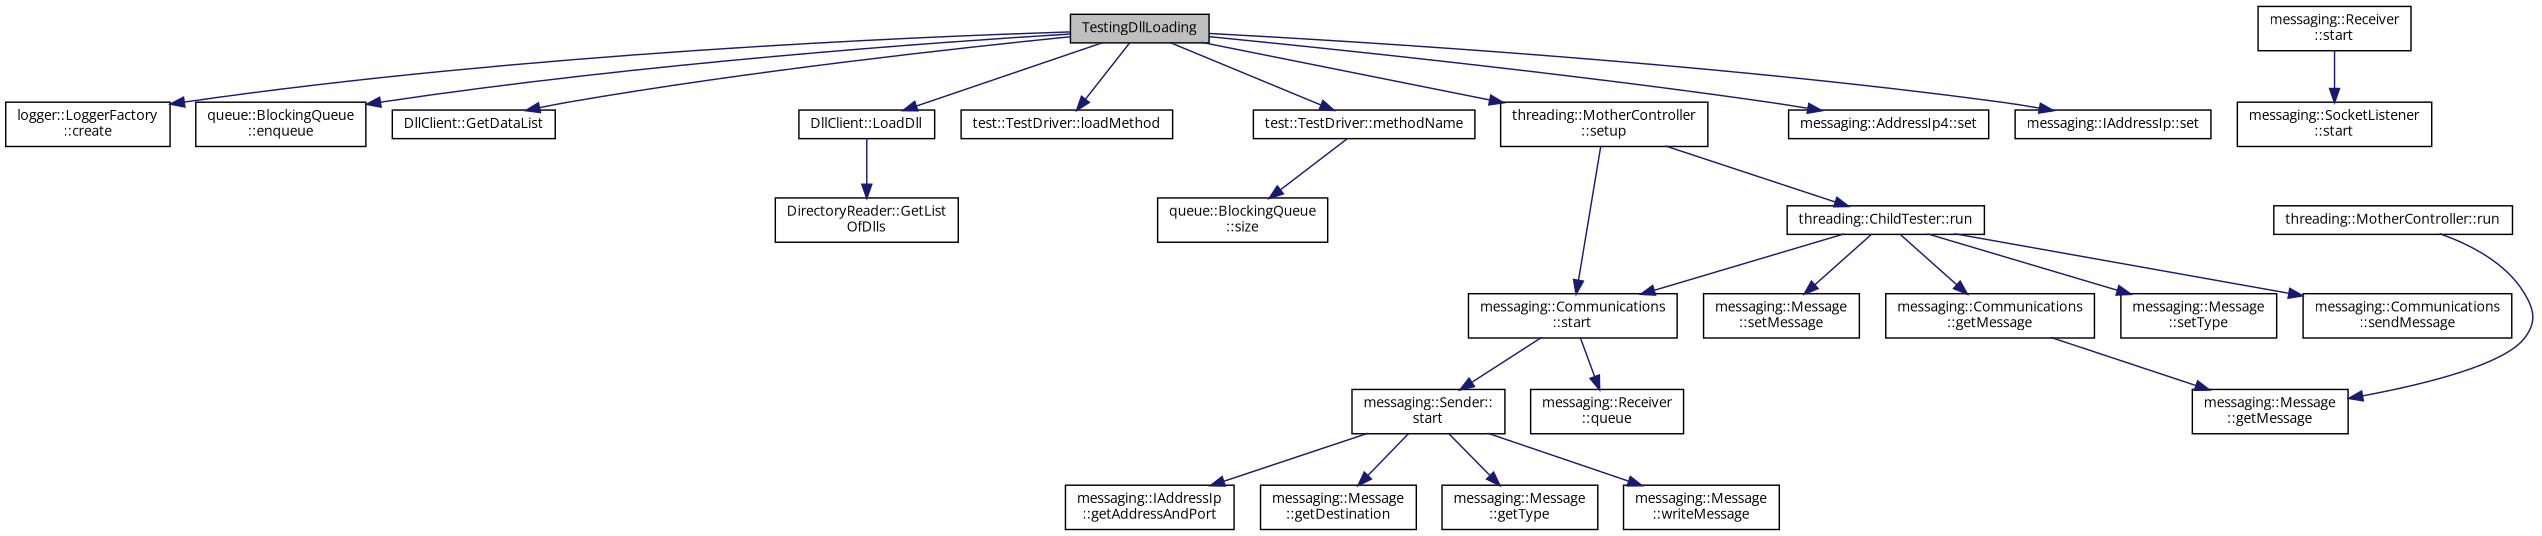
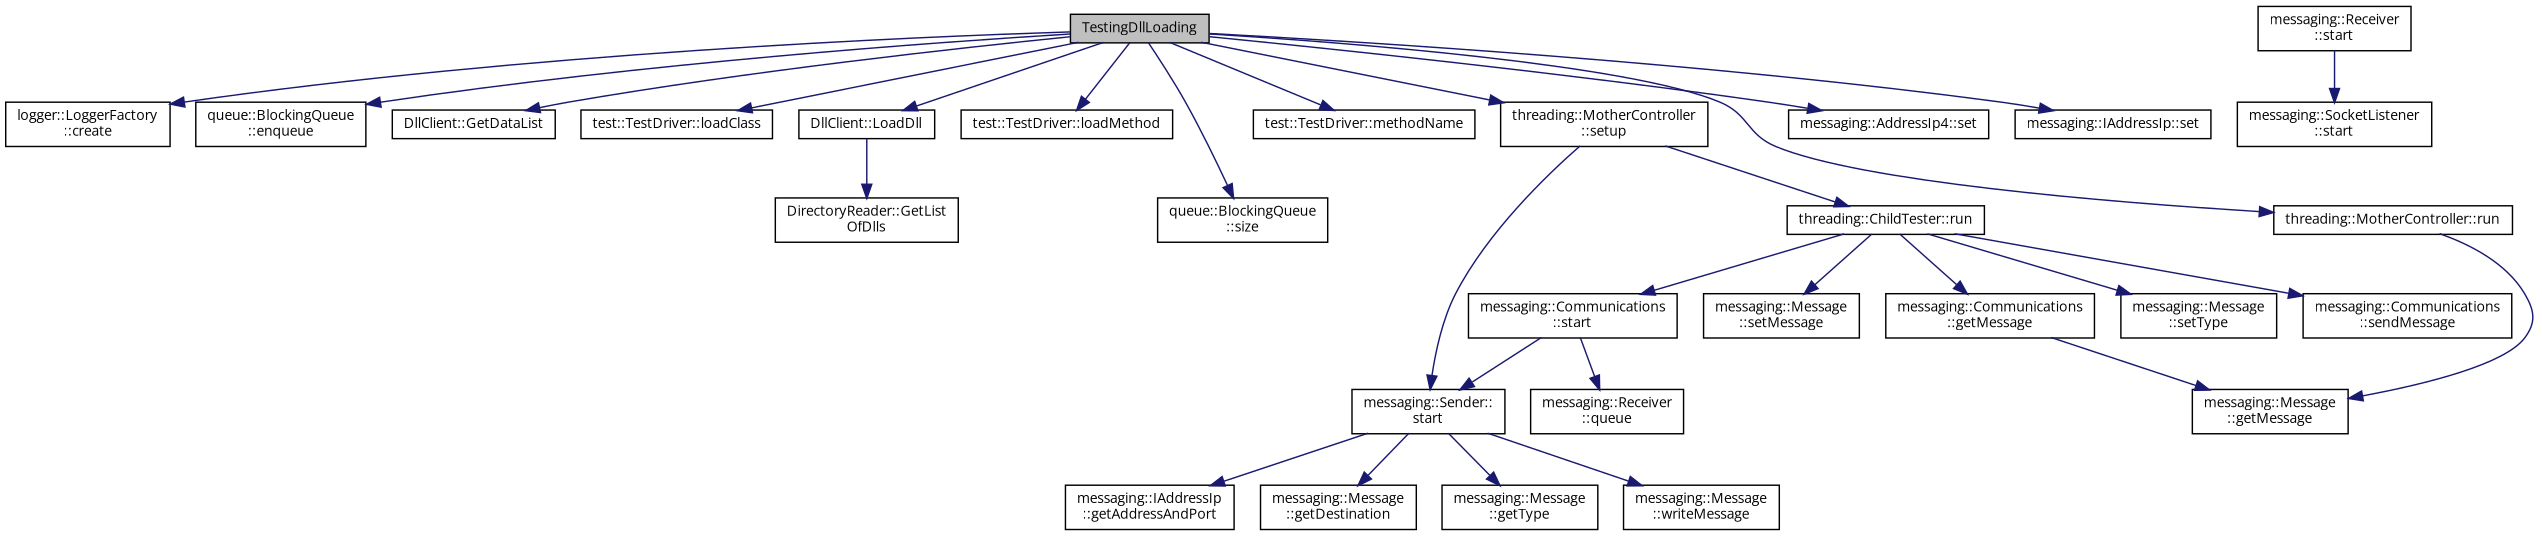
none -> (1739, 114)
none -> (677, 124)
(1314, 164) -> (1191, 112)
(1590, 213) -> (1485, 248)
